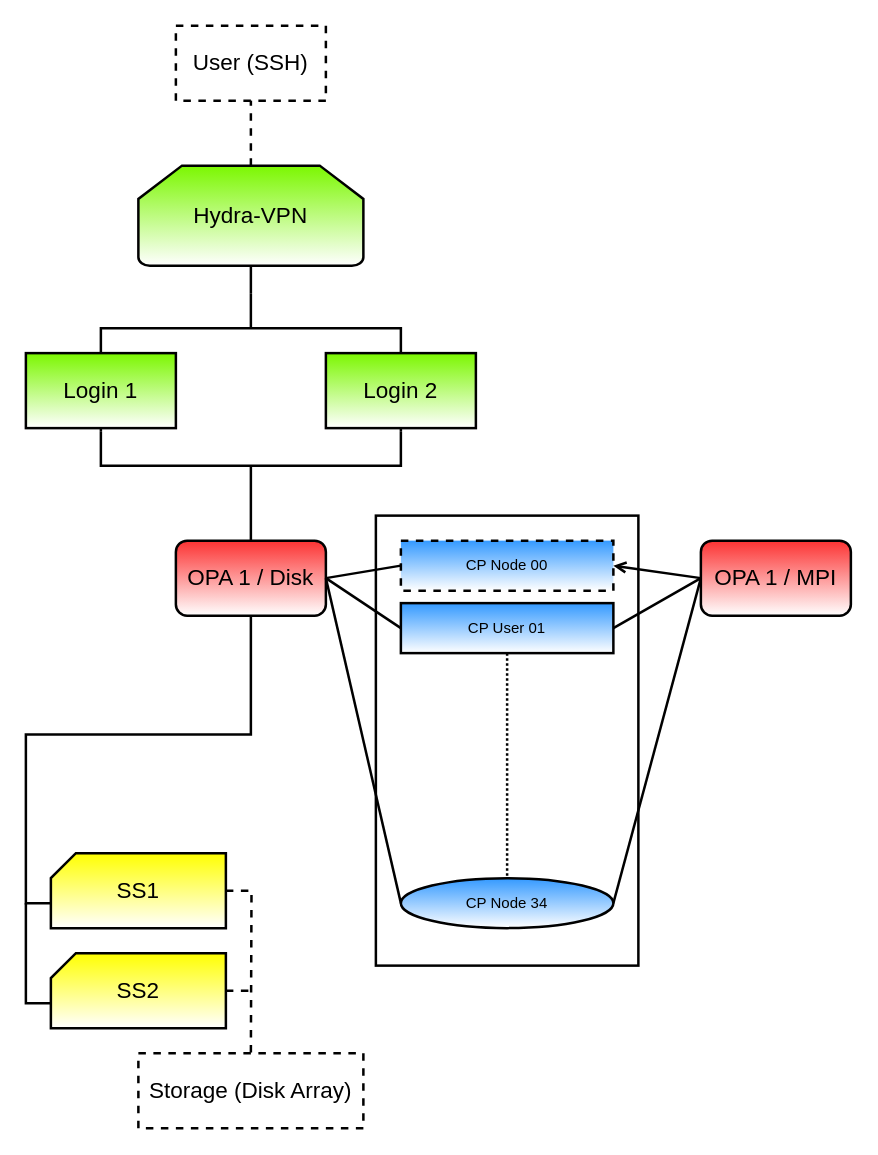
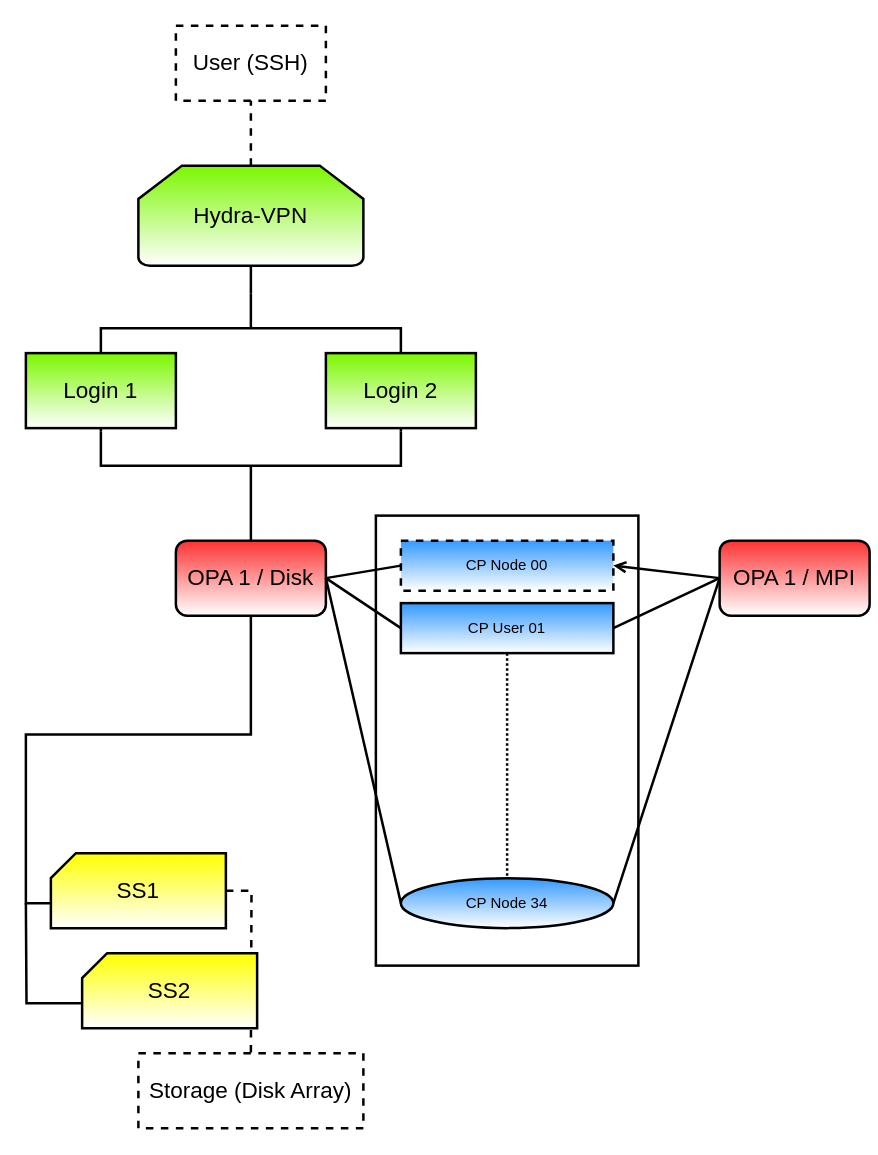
(776, 578) -> (794, 578)
(138, 991) -> (169, 991)
